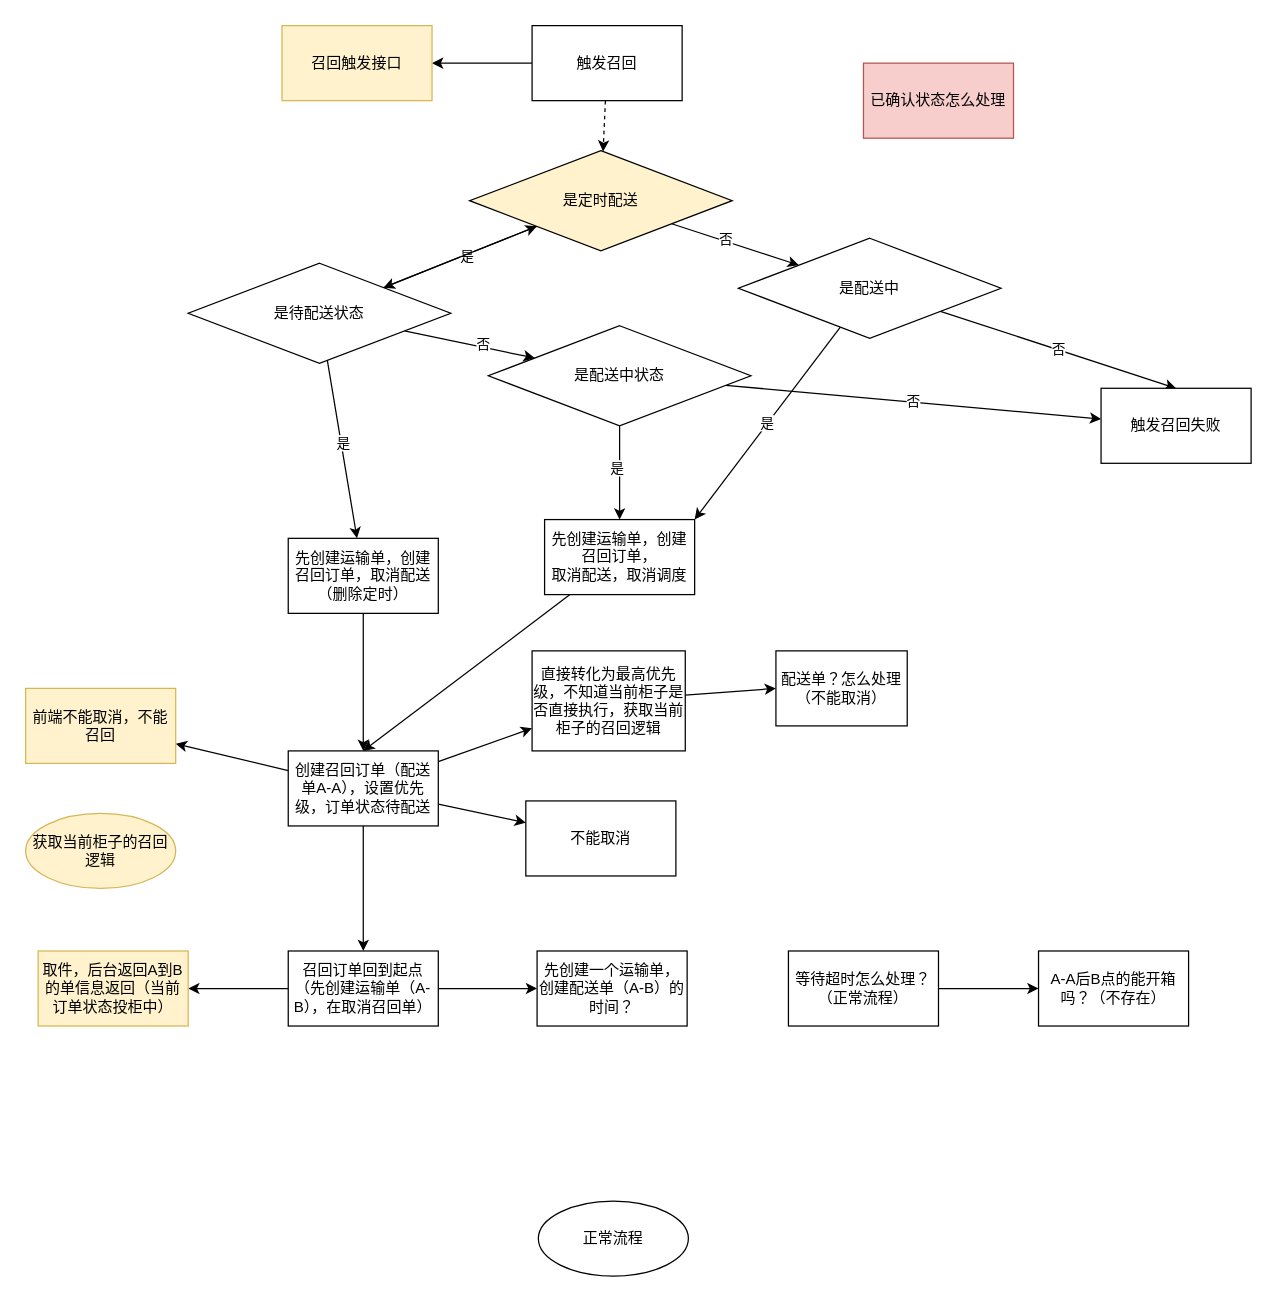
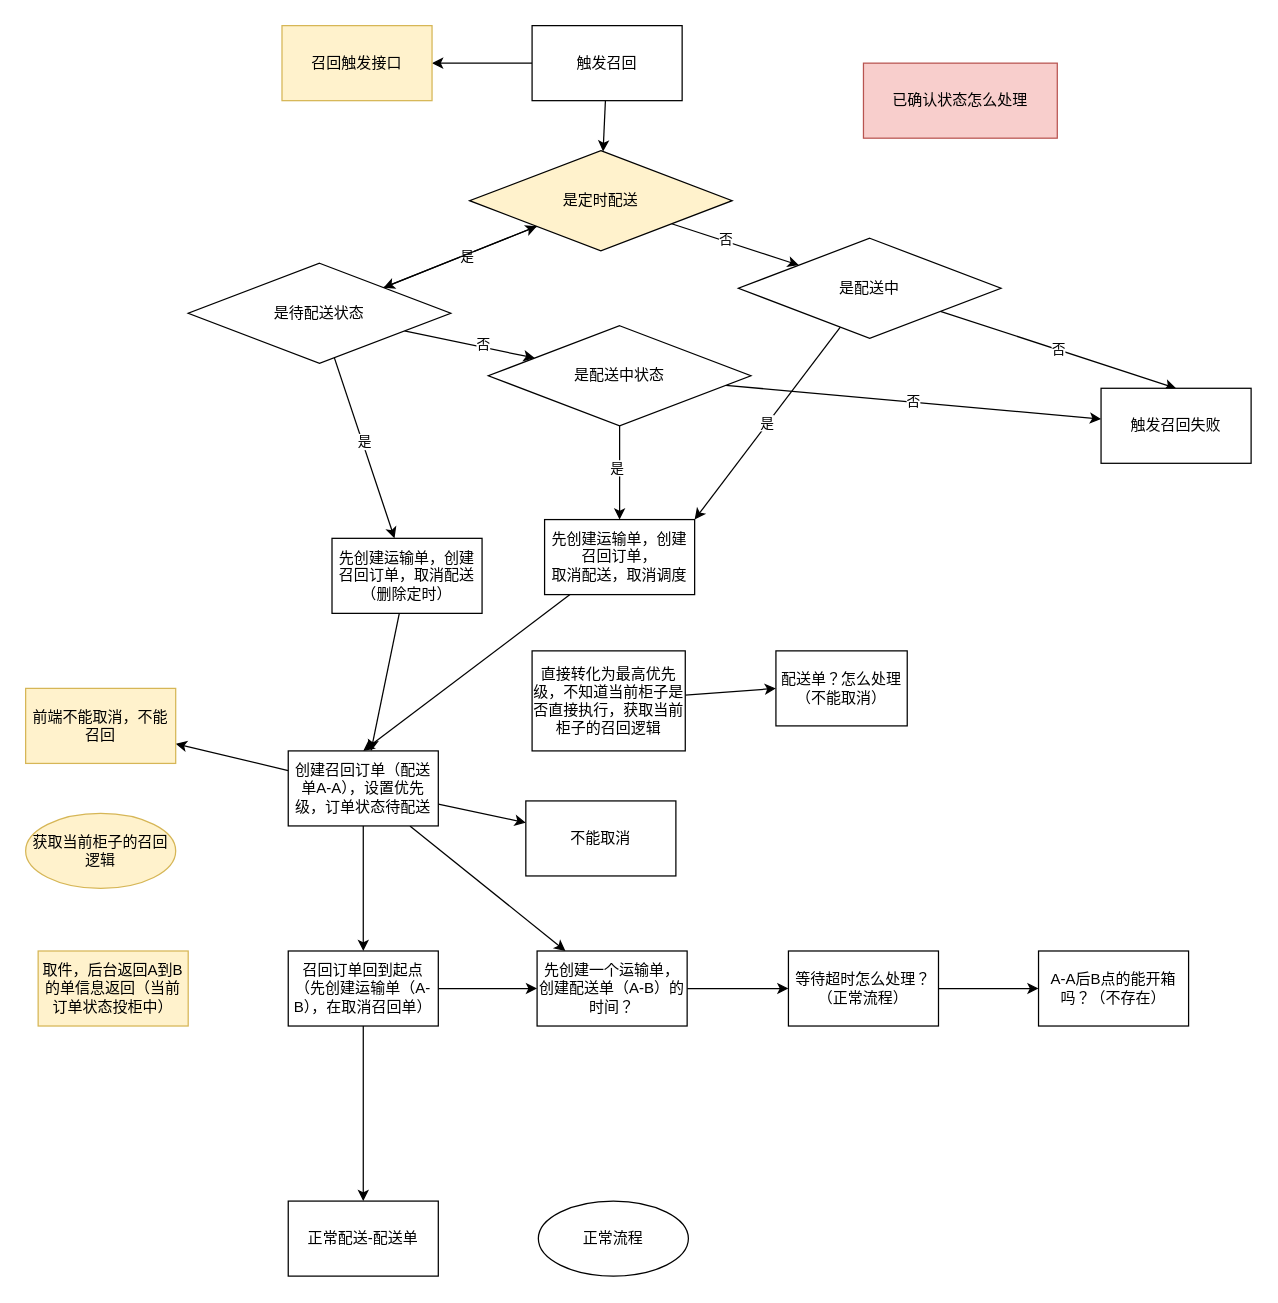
(938, 101) -> (960, 101)
(604, 123) -> (604, 123)
(363, 576) -> (407, 576)
(481, 746) -> (484, 885)
(242, 988) -> none
none -> (733, 988)
none -> (363, 1109)
none -> (363, 1238)
